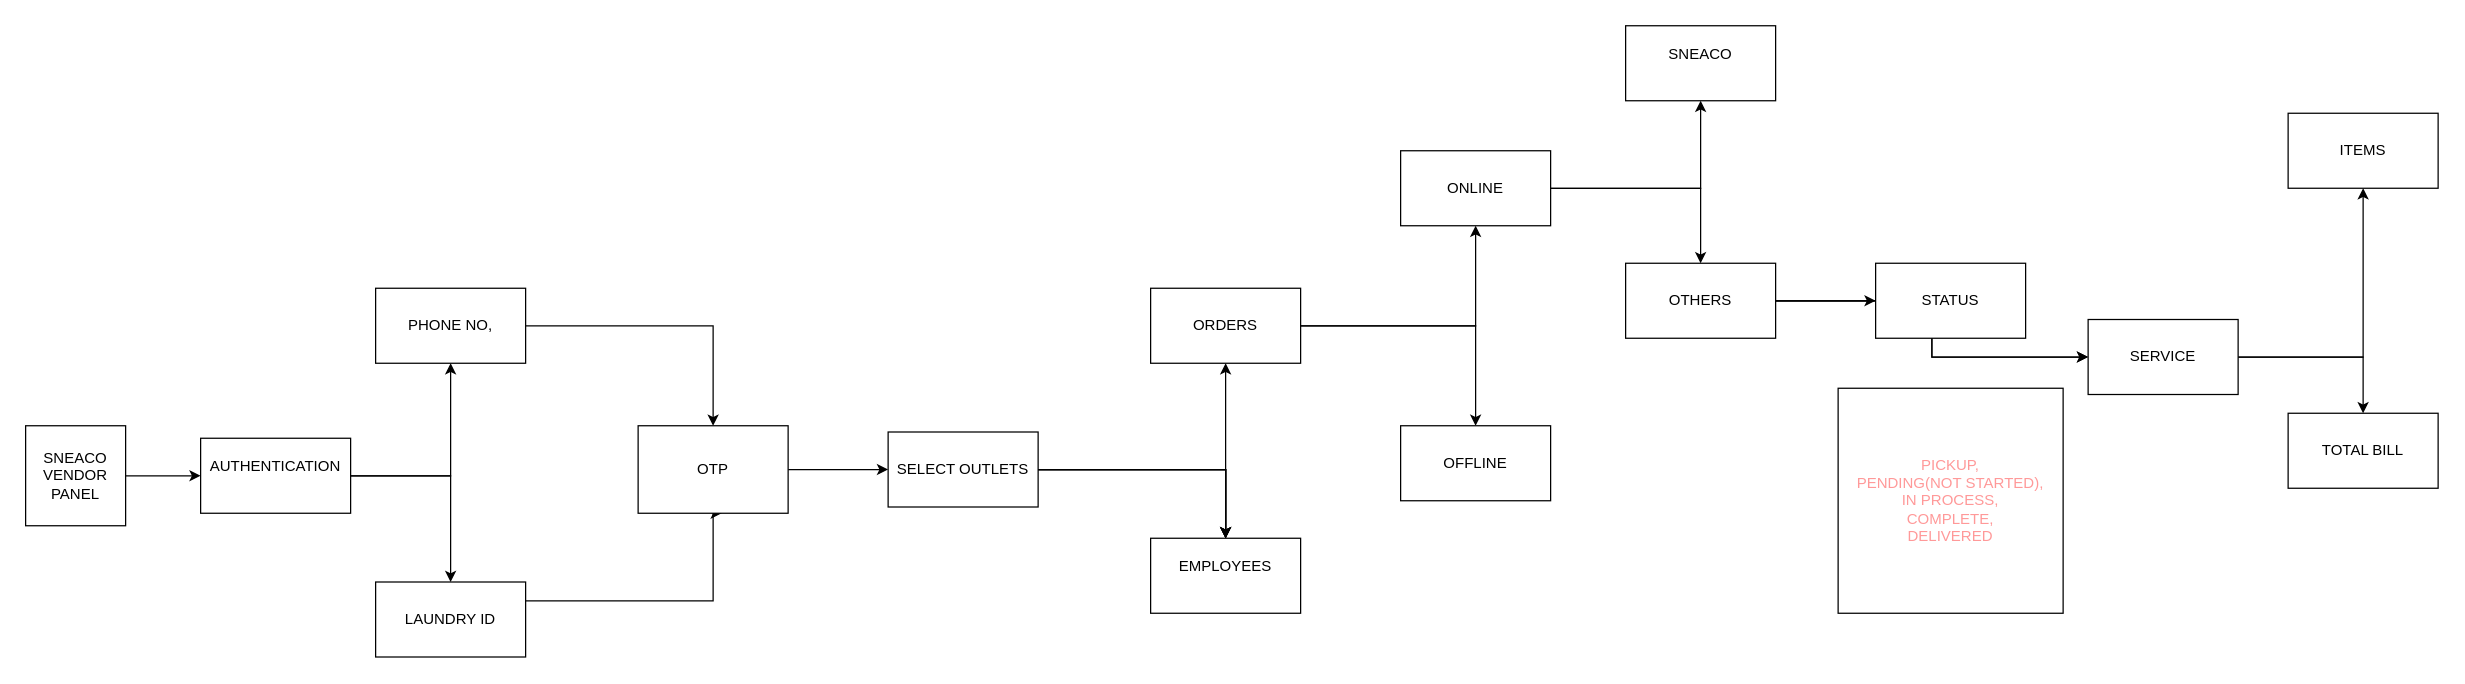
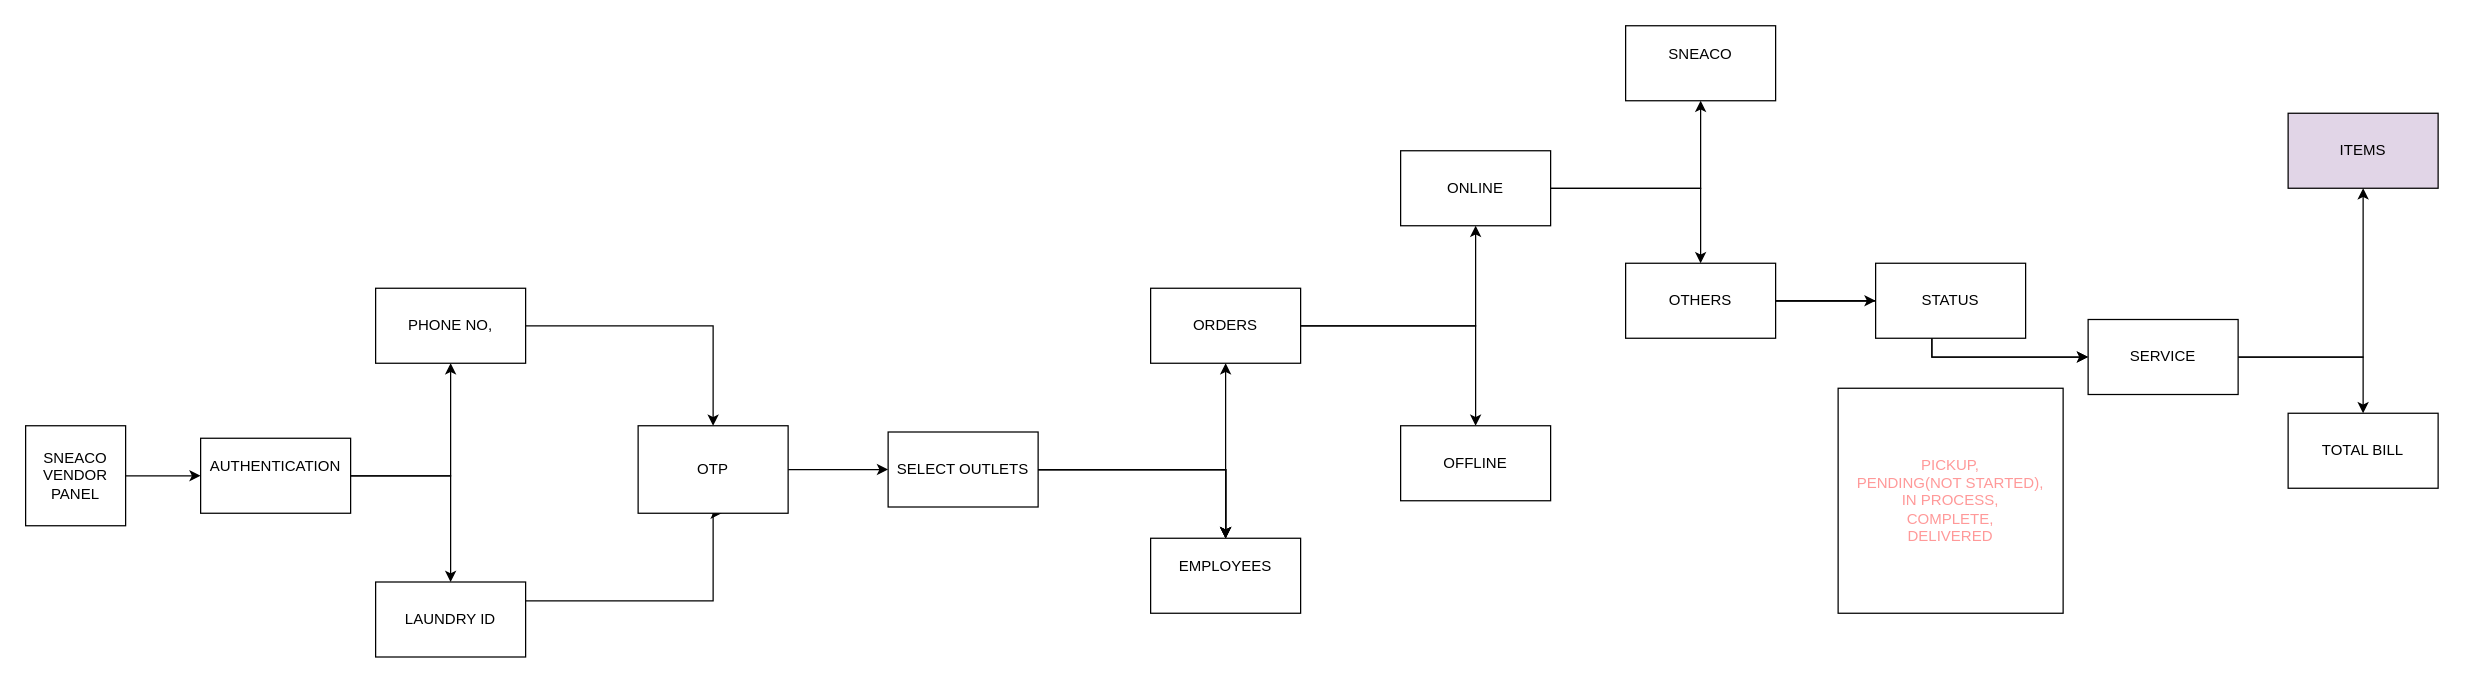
(2363, 151) -> (2363, 151)
